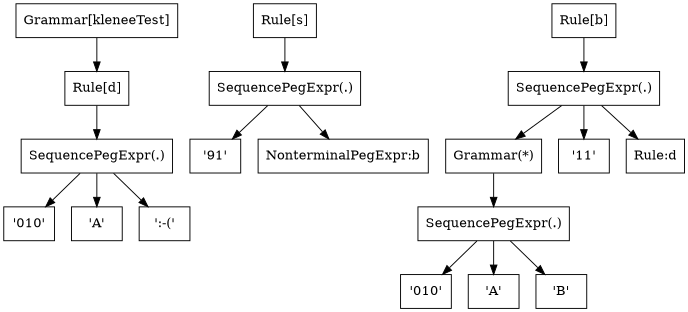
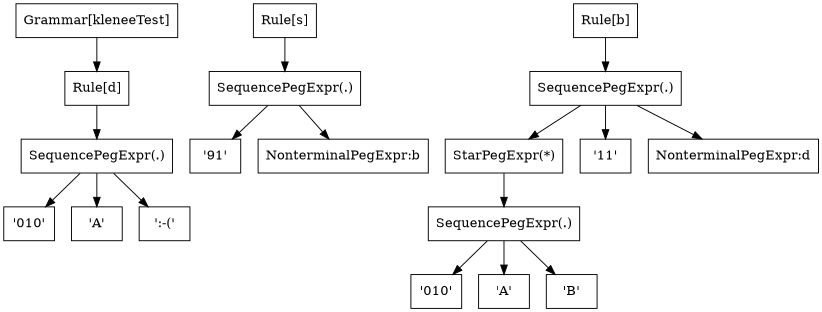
(494, 156) -> (504, 156)
(655, 156) -> (733, 156)
